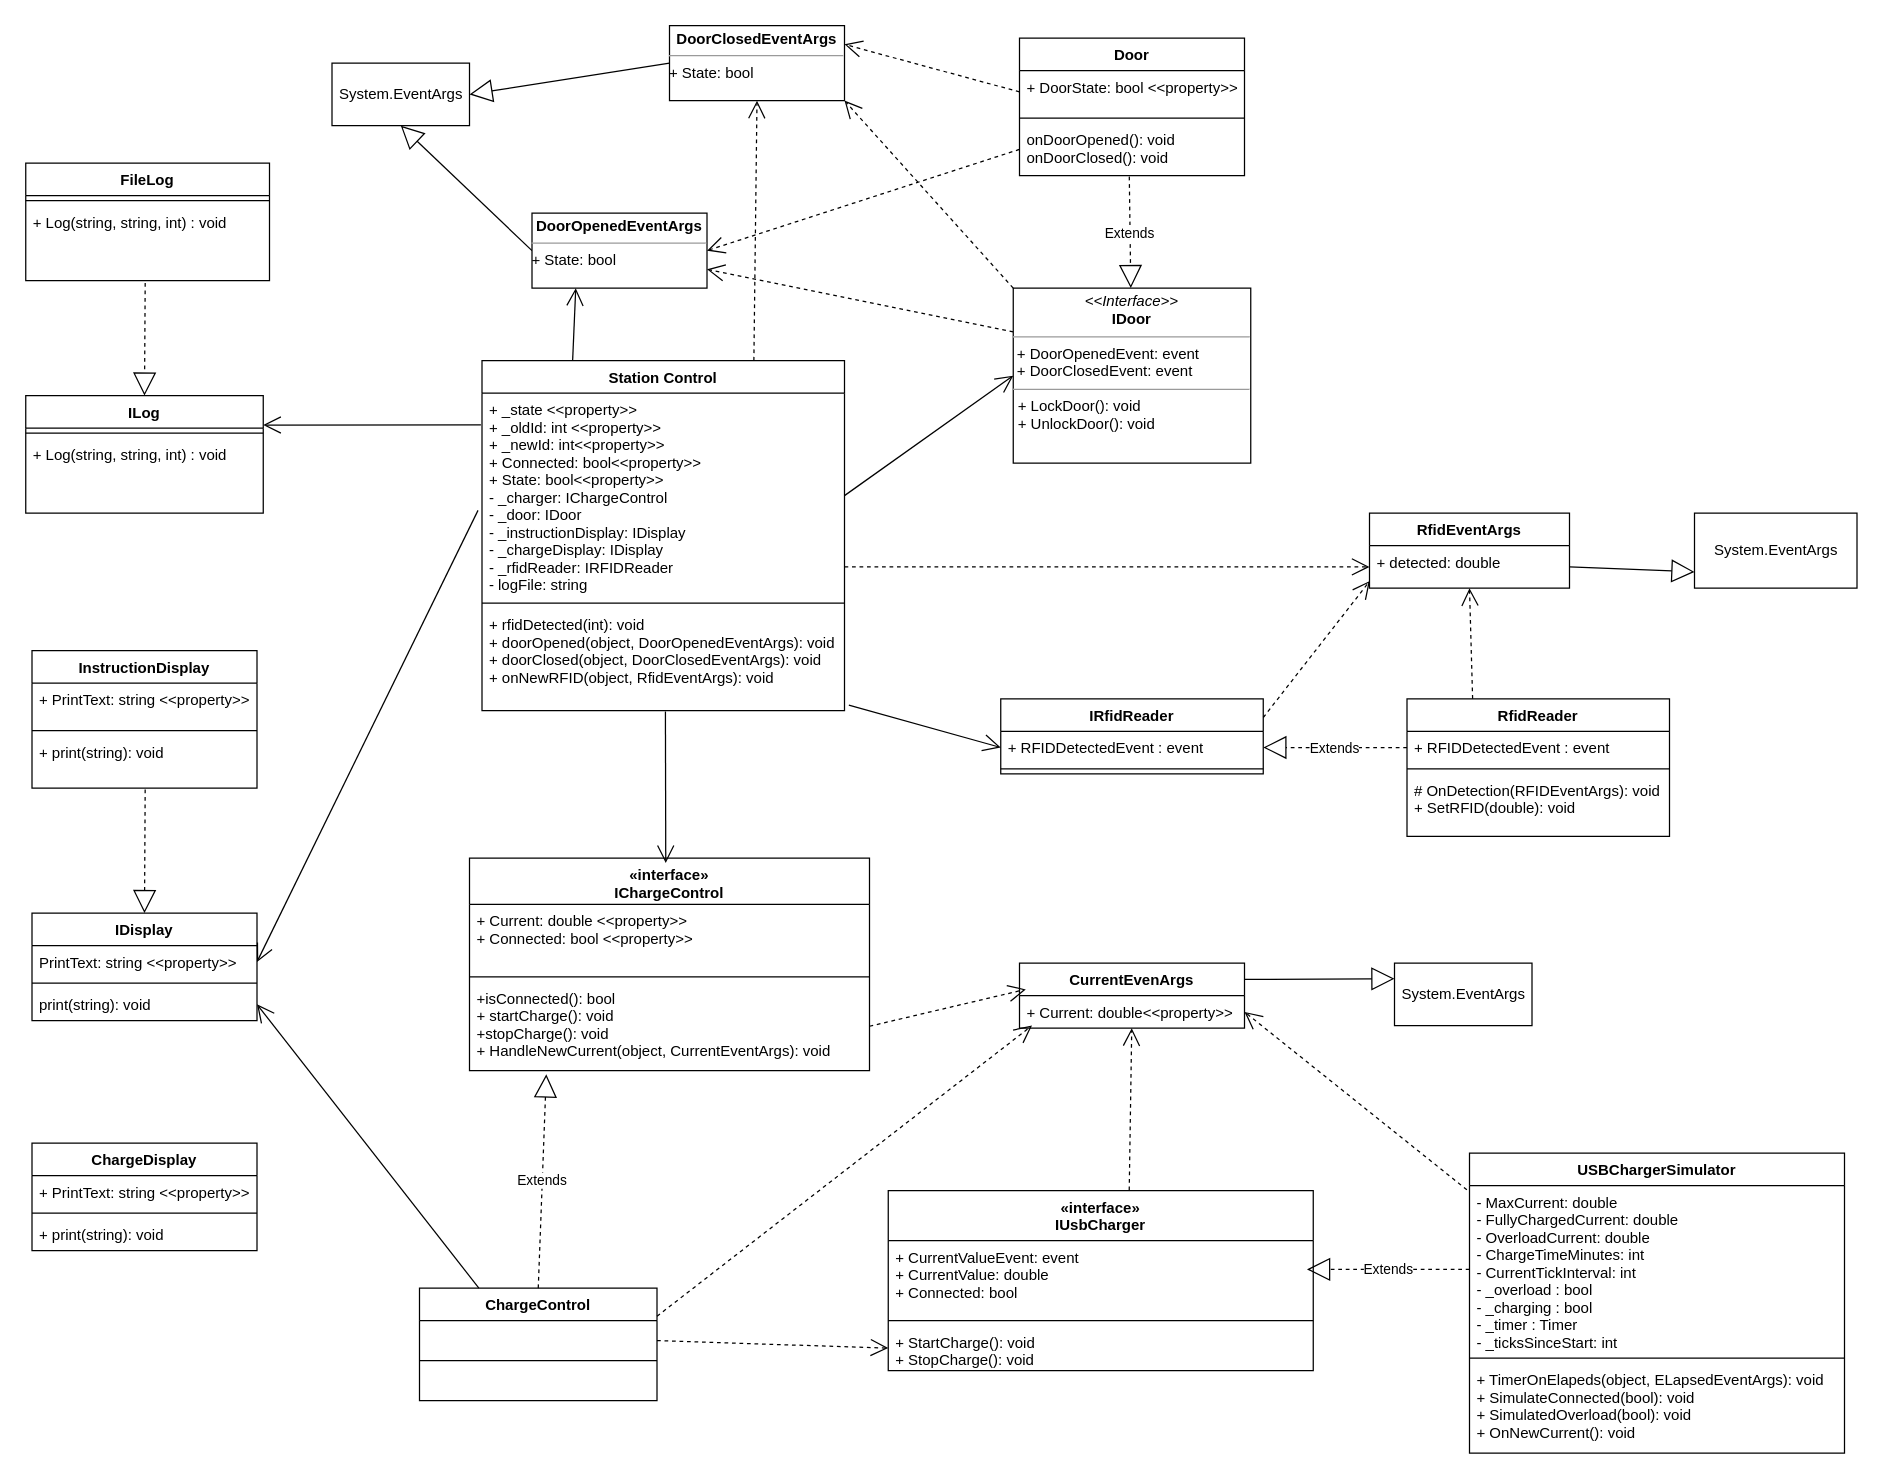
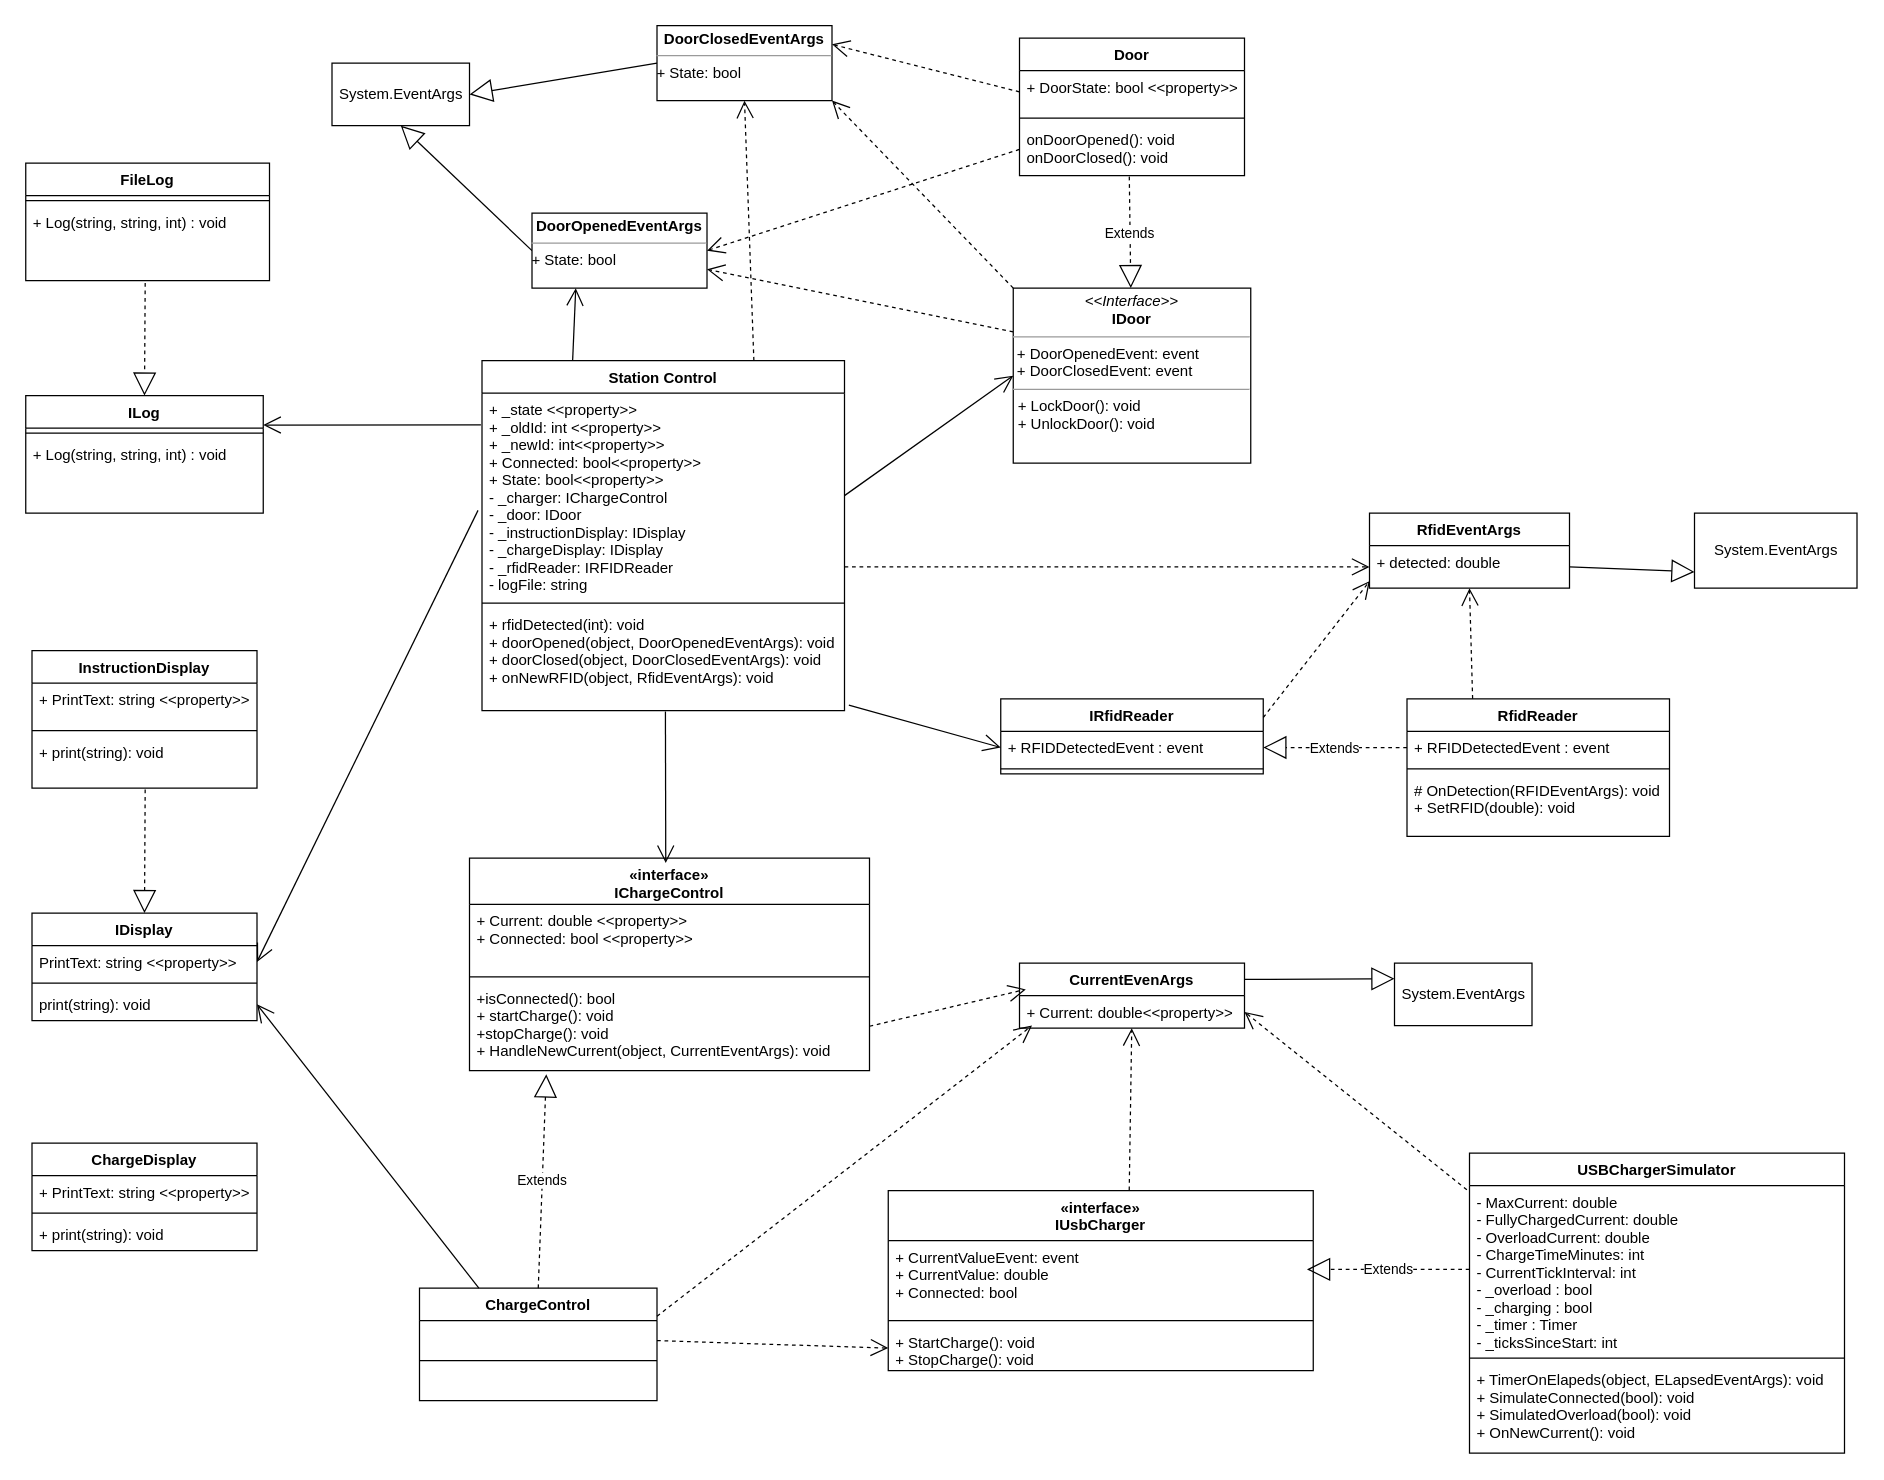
(757, 63) -> (744, 63)
